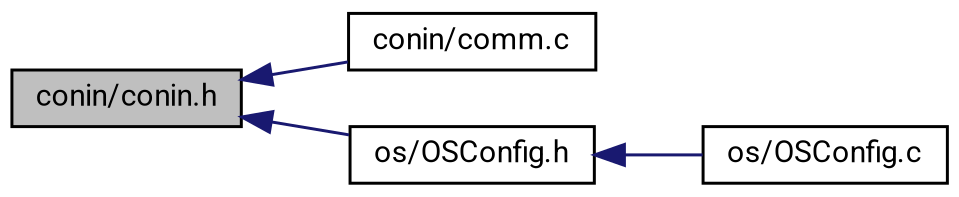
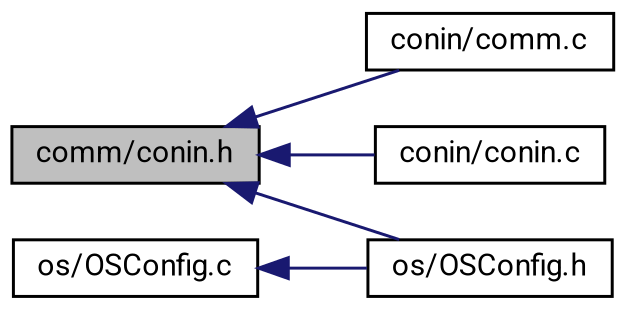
(127, 98) -> (136, 155)
none -> (490, 155)
(664, 155) -> (328, 268)
